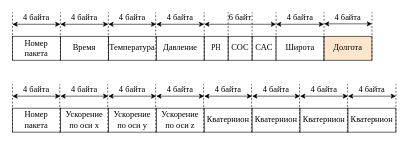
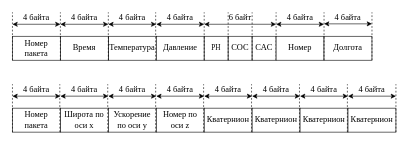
(300, 48) -> (300, 48)
(348, 48) -> (348, 48)
(84, 120) -> (84, 120)
(180, 120) -> (180, 120)
